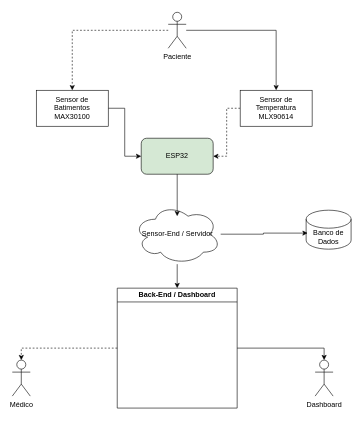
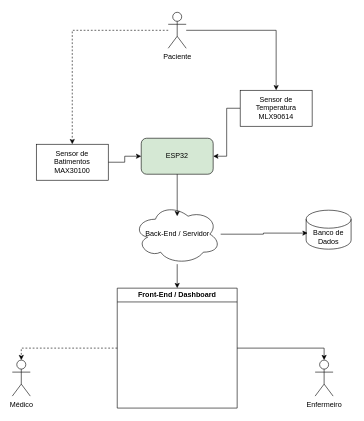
(72, 108) -> (72, 162)
(227, 130) -> (227, 130)
(178, 234) -> (178, 234)
(177, 296) -> (177, 296)
(325, 405) -> (325, 405)
